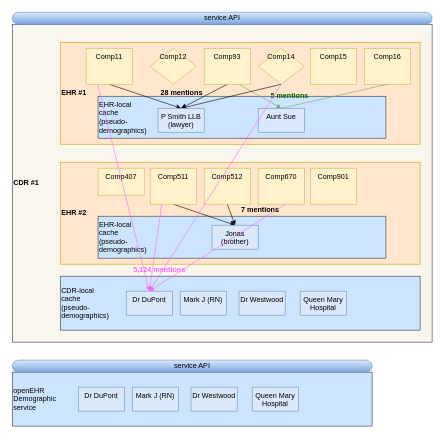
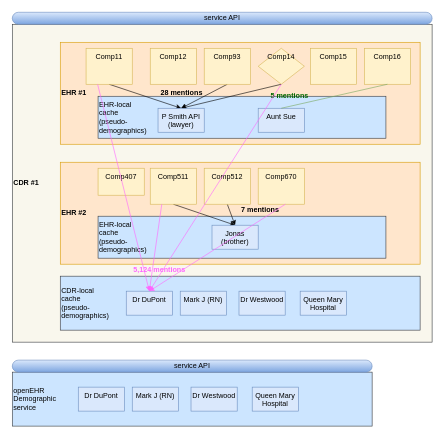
(173, 66) -> (173, 66)
(268, 101) -> none
(181, 121) -> (181, 121)
(334, 186) -> none
